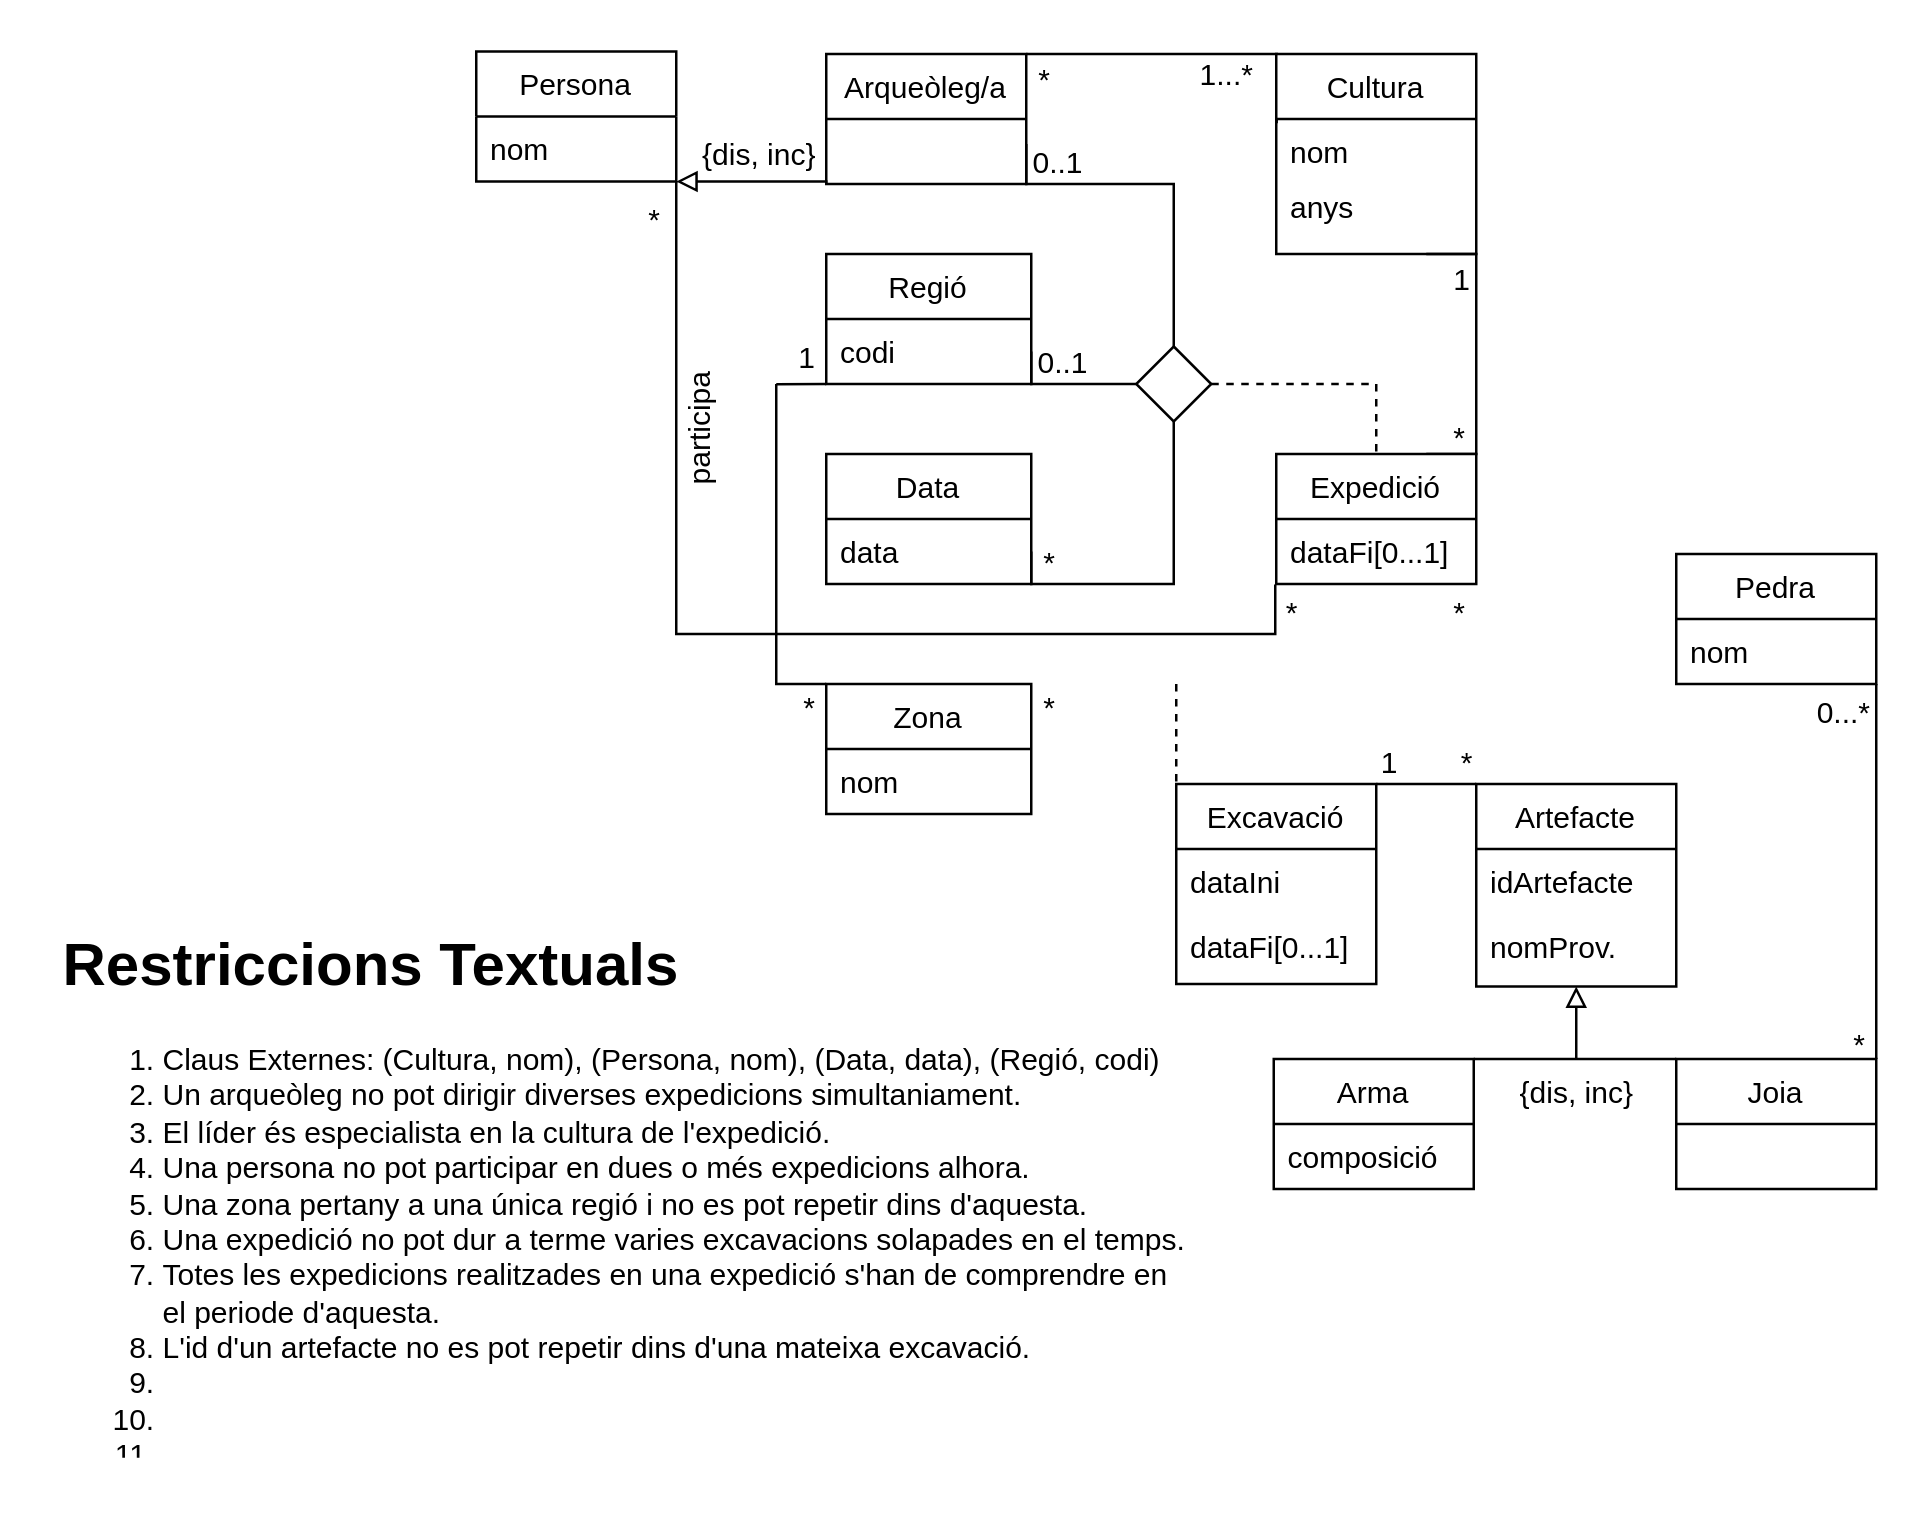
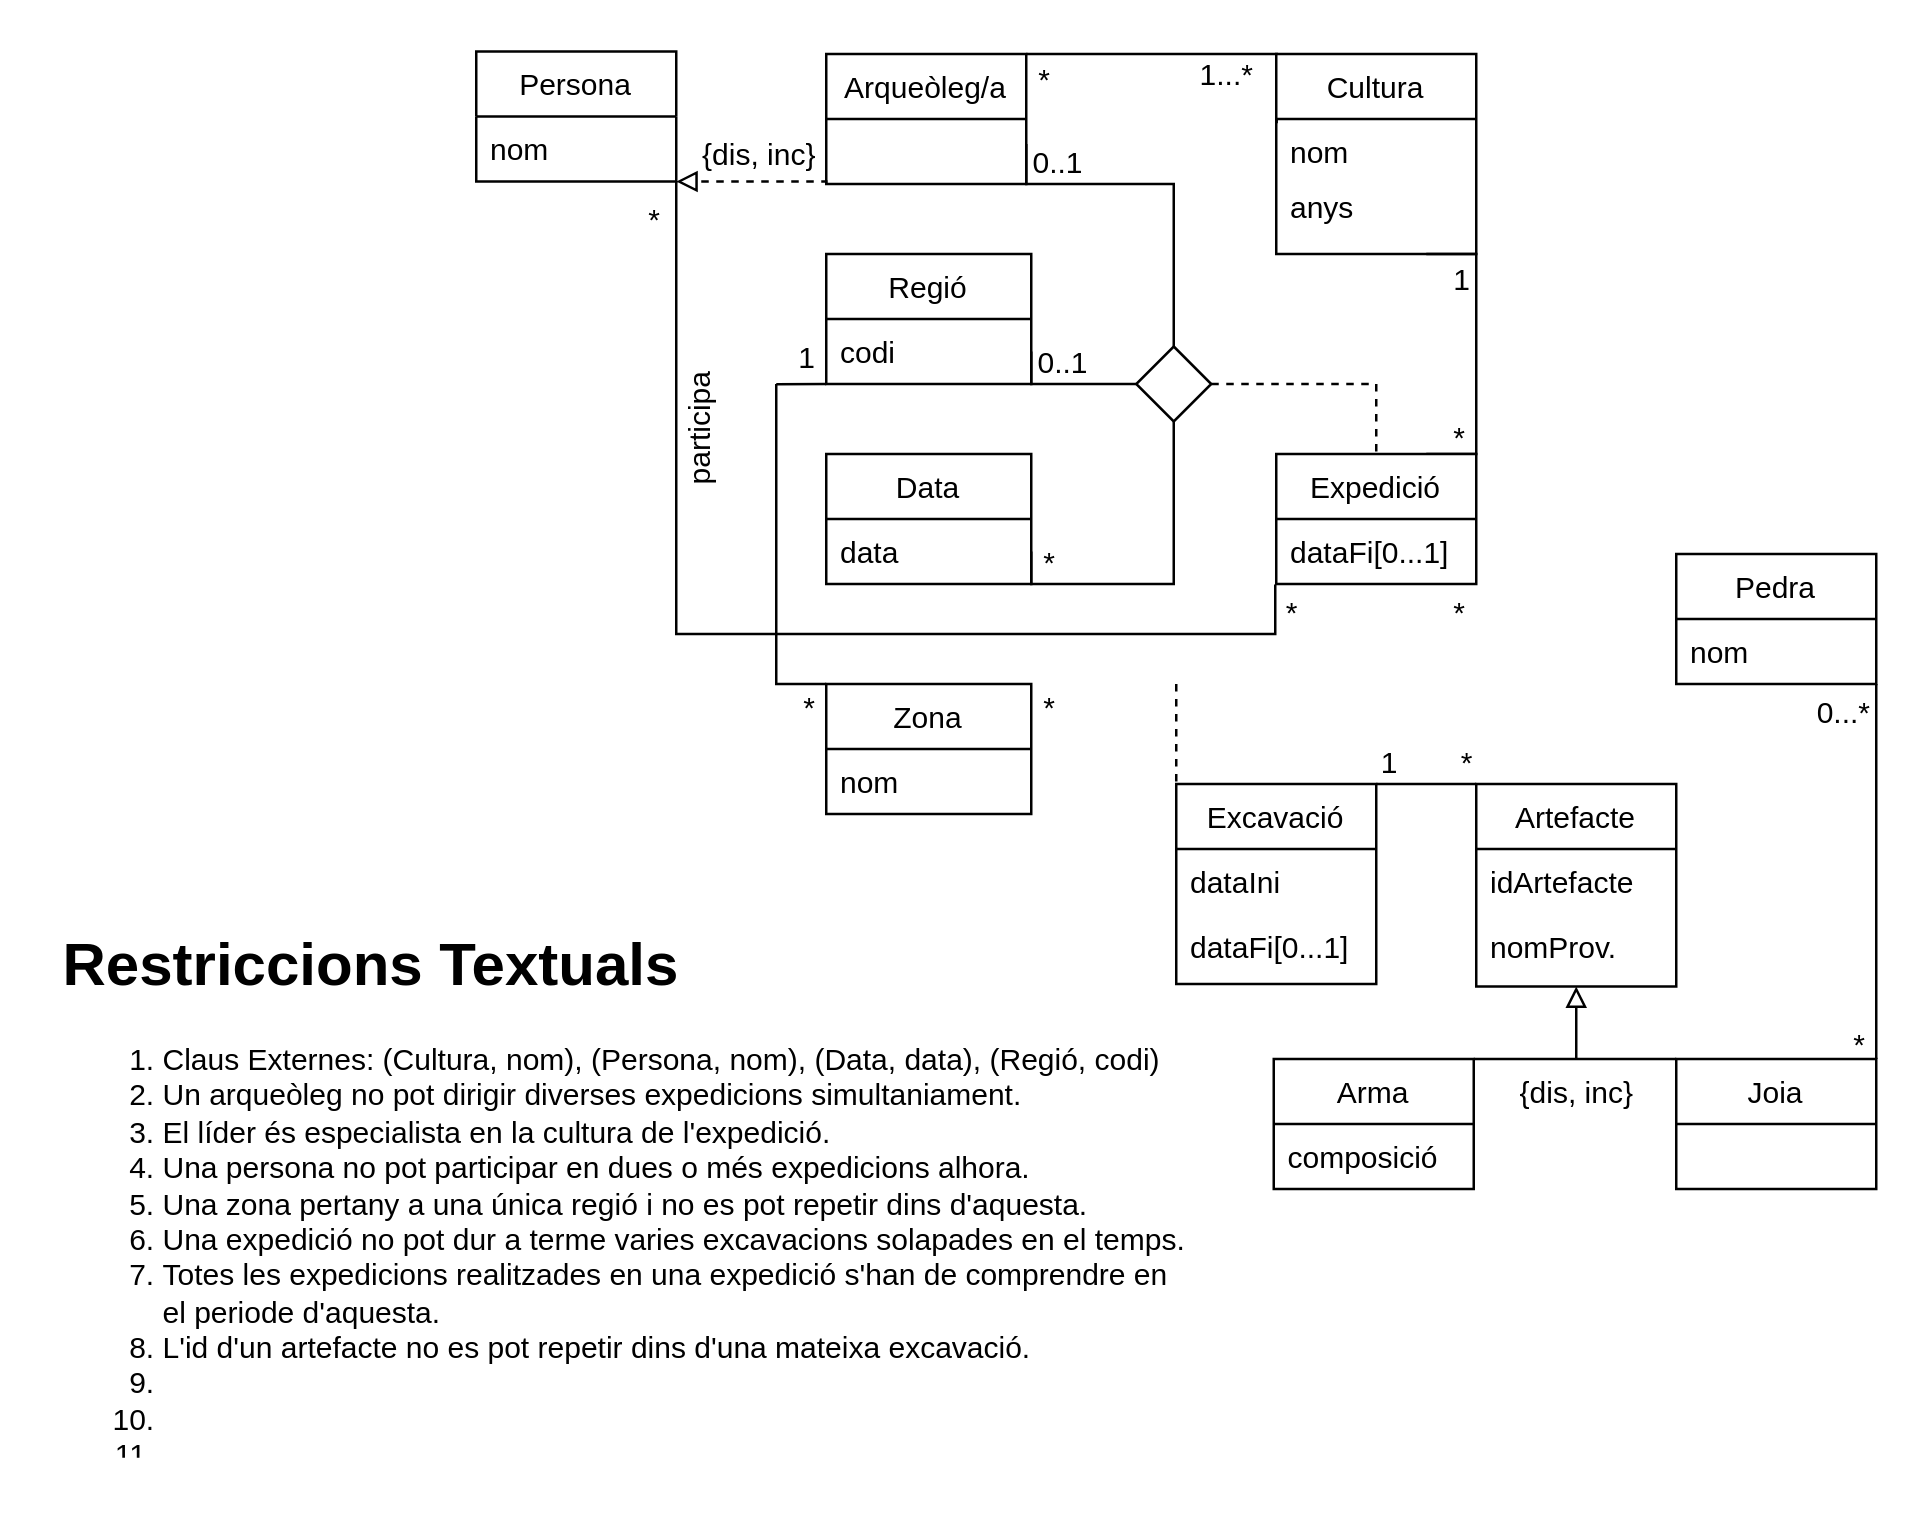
(760, 181) -> (760, 181)
